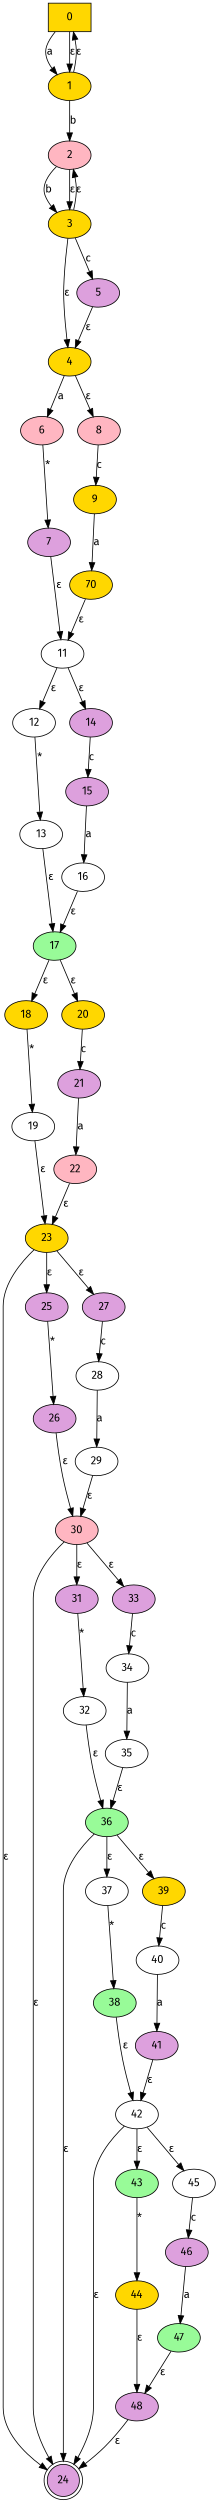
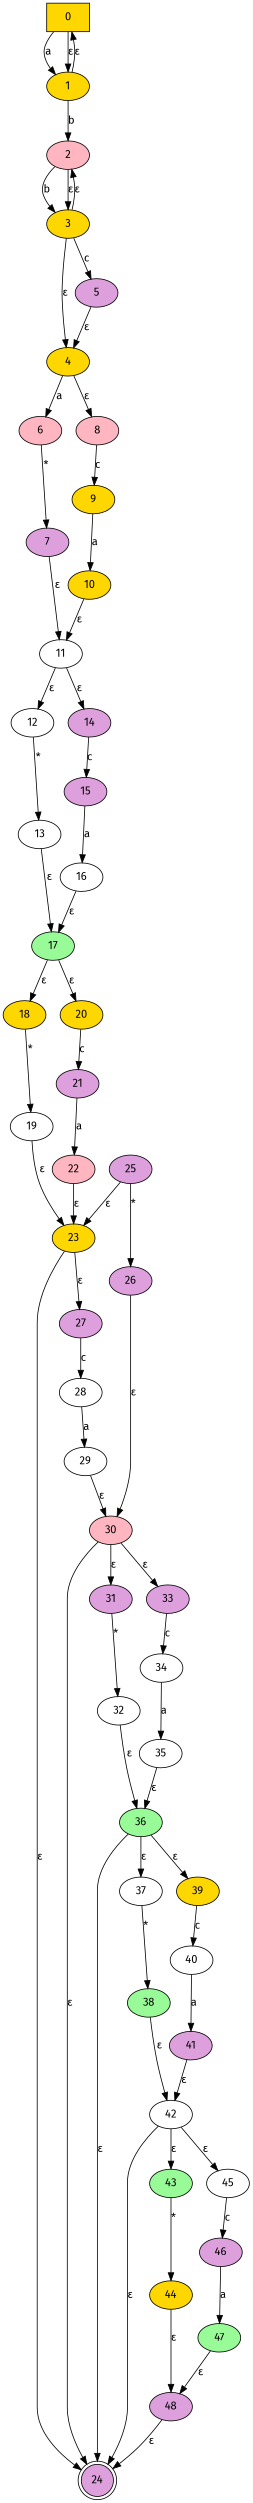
(91, 585) -> (89, 585)
(47, 1269) -> (105, 1201)
